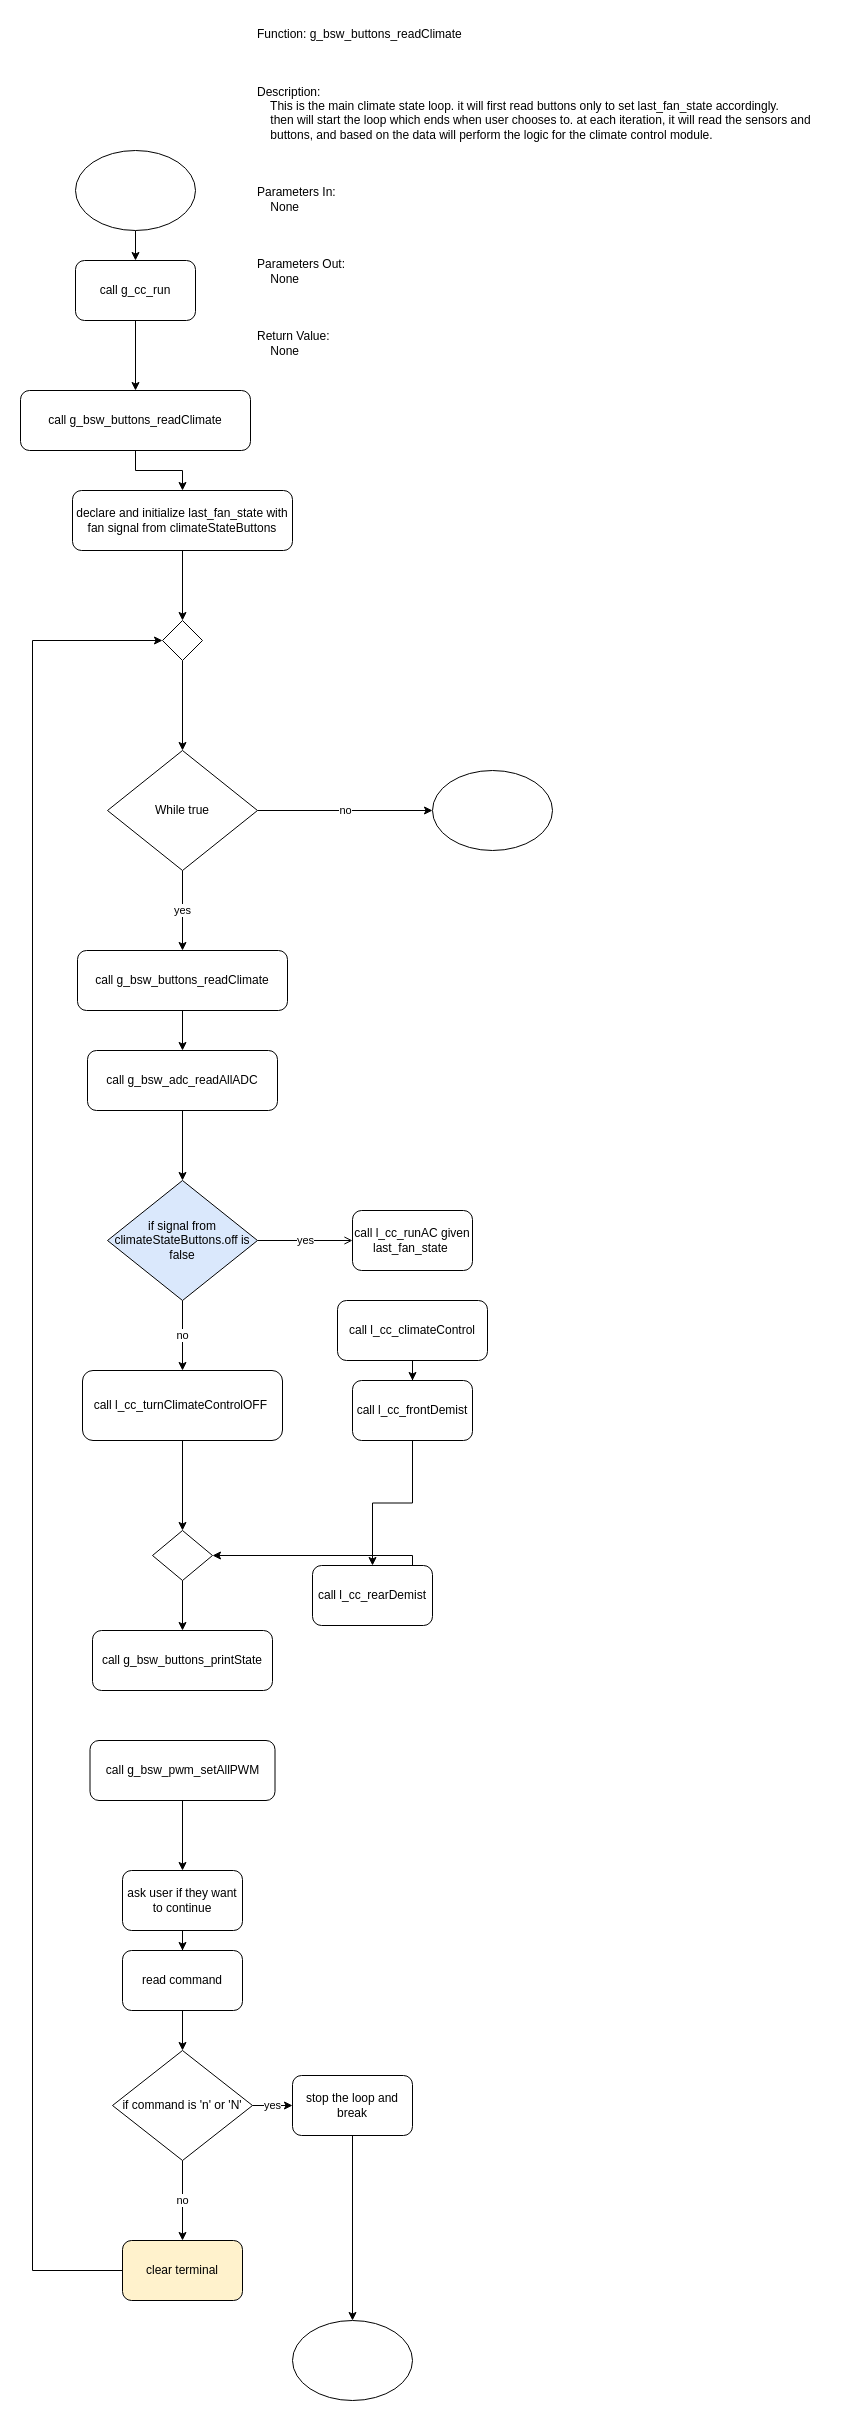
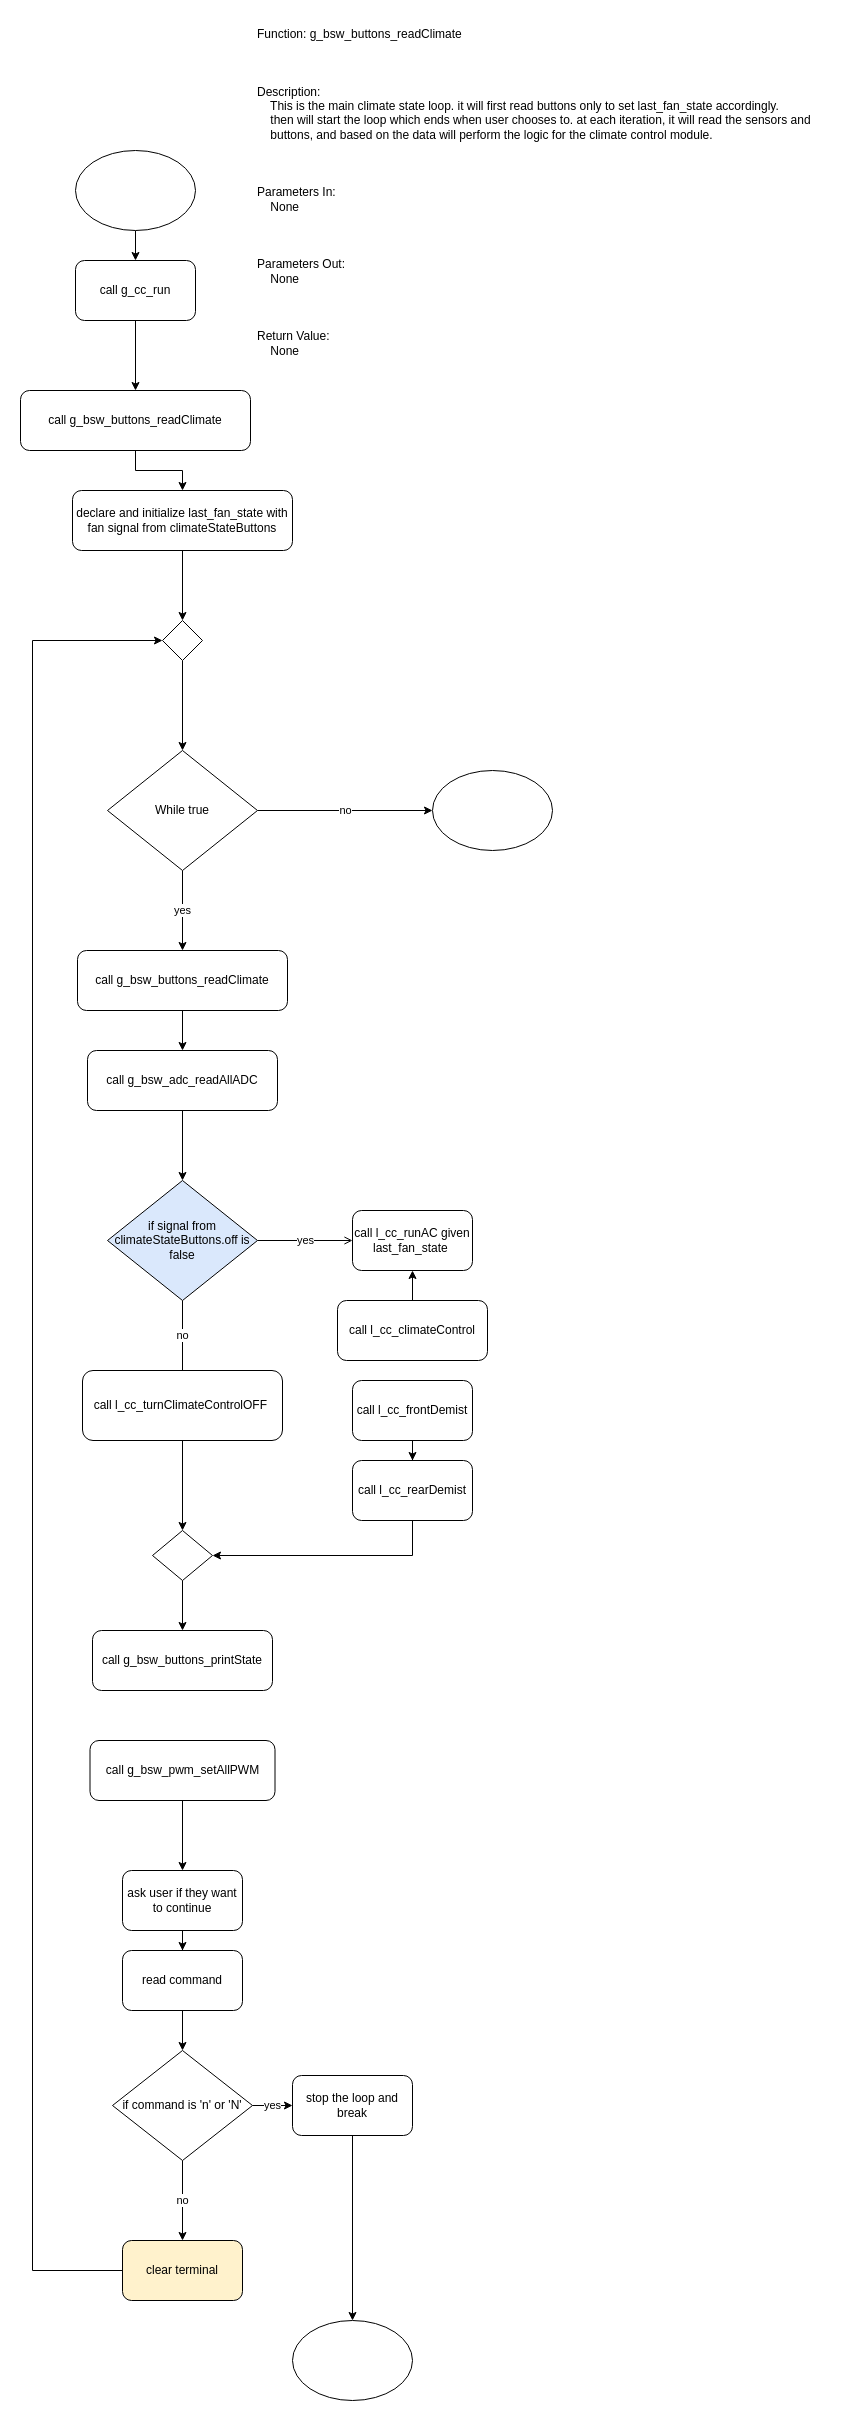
(183, 1362) -> (183, 1365)
(413, 1375) -> (413, 1282)
(373, 1596) -> (413, 1491)
